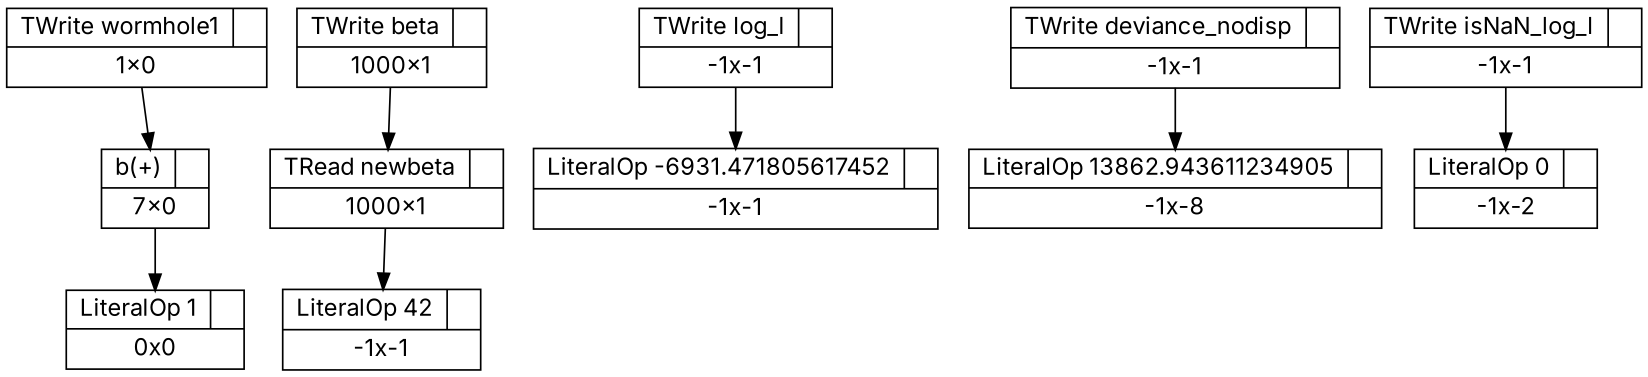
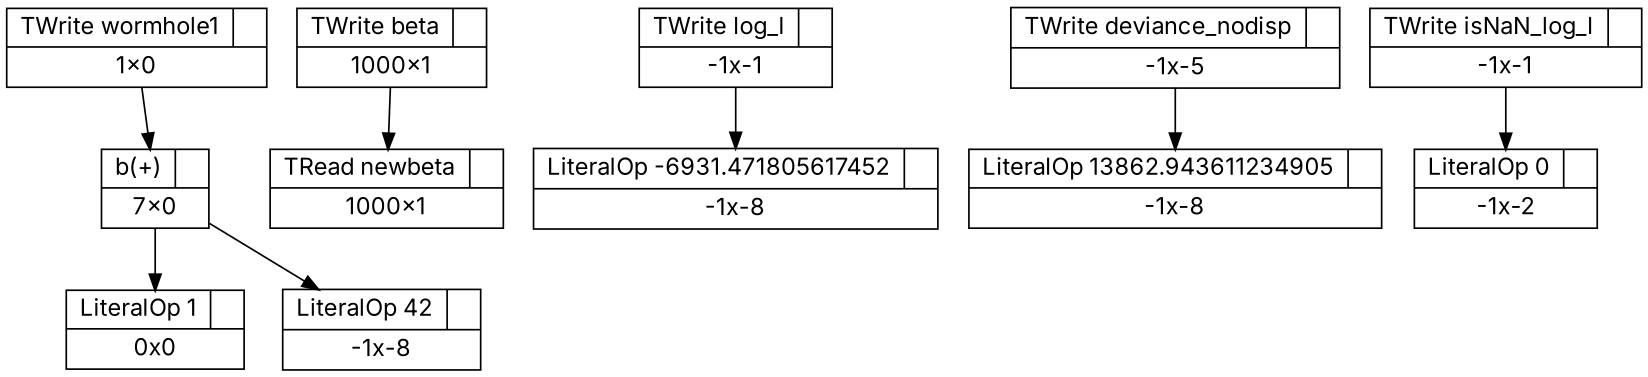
(1175, 67) -> (1175, 67)
(736, 208) -> (736, 208)
(385, 250) -> (257, 252)
(382, 349) -> (382, 349)
